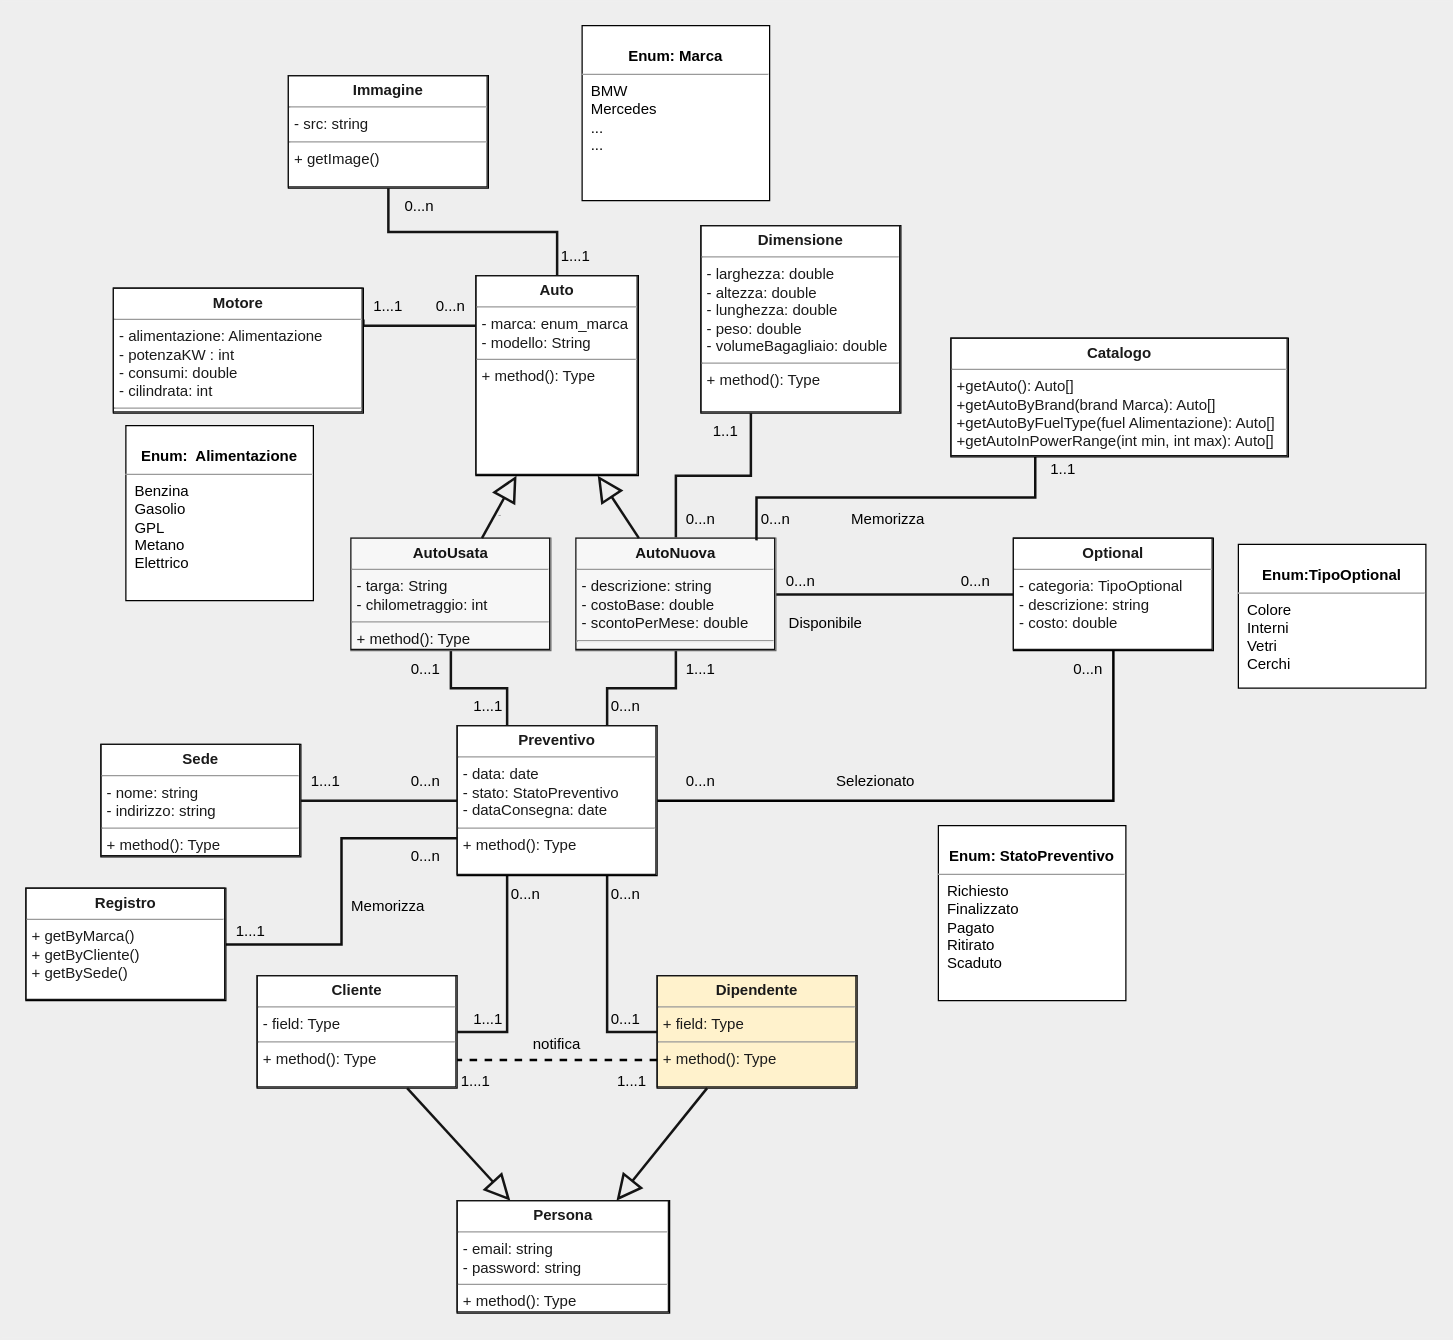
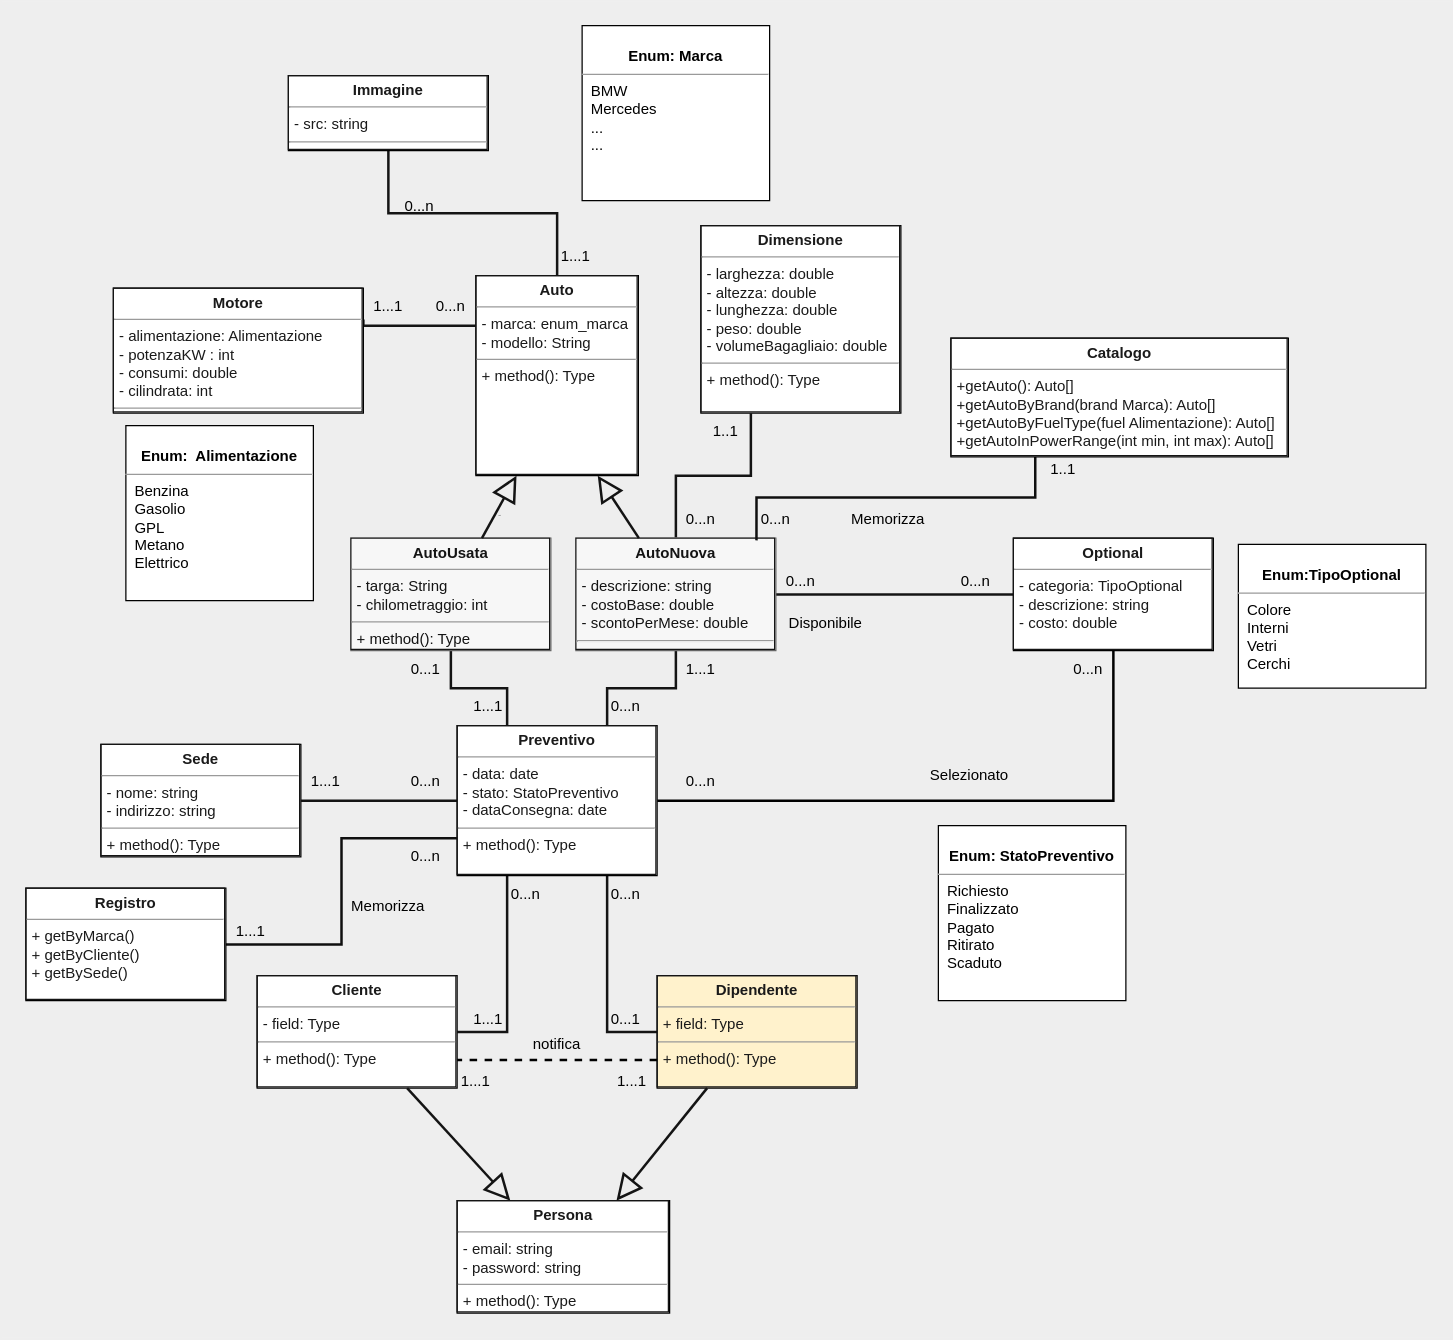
(388, 132) -> (388, 113)
(876, 782) -> (969, 776)
